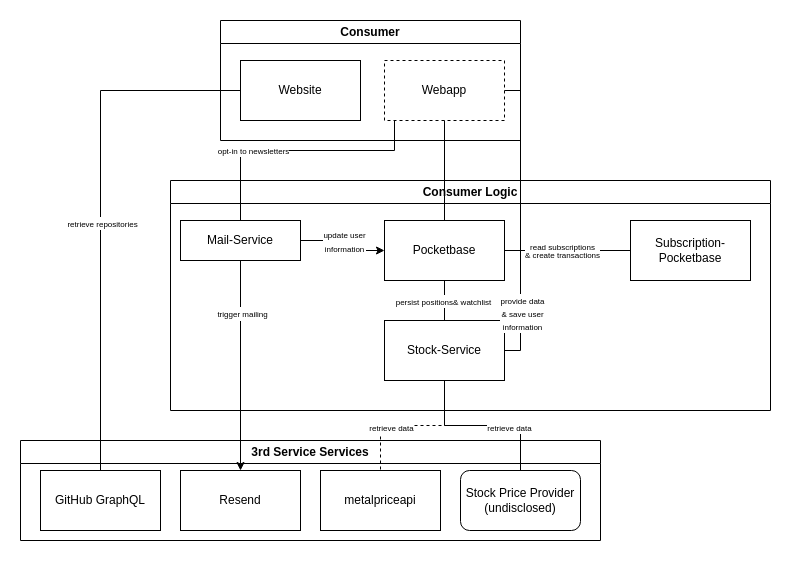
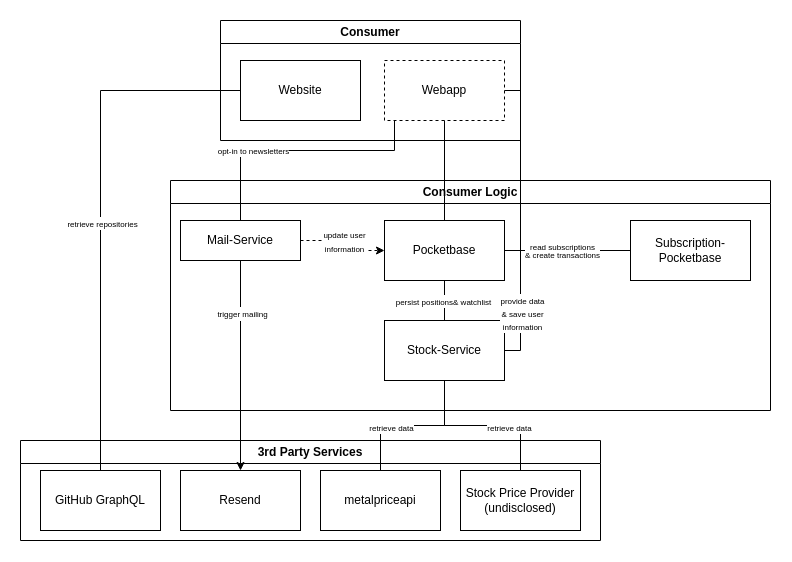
(313, 241) -> (313, 241)
(381, 451) -> (381, 451)
(311, 453) -> (311, 453)
(521, 501) -> (521, 501)
